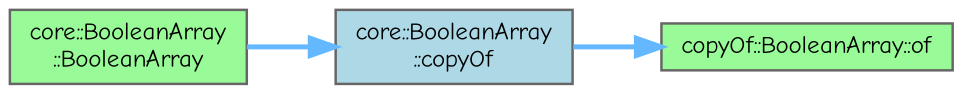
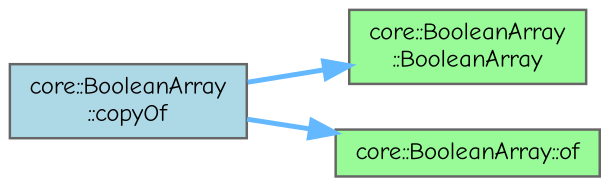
(278, 47) -> (286, 76)
(807, 47) -> (468, 153)
